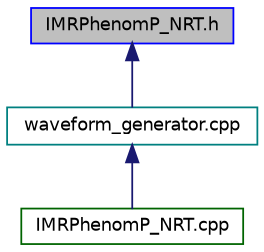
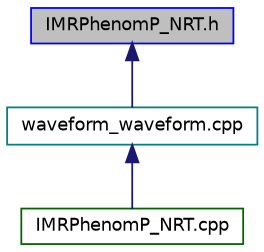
(132, 126) -> (132, 126)
